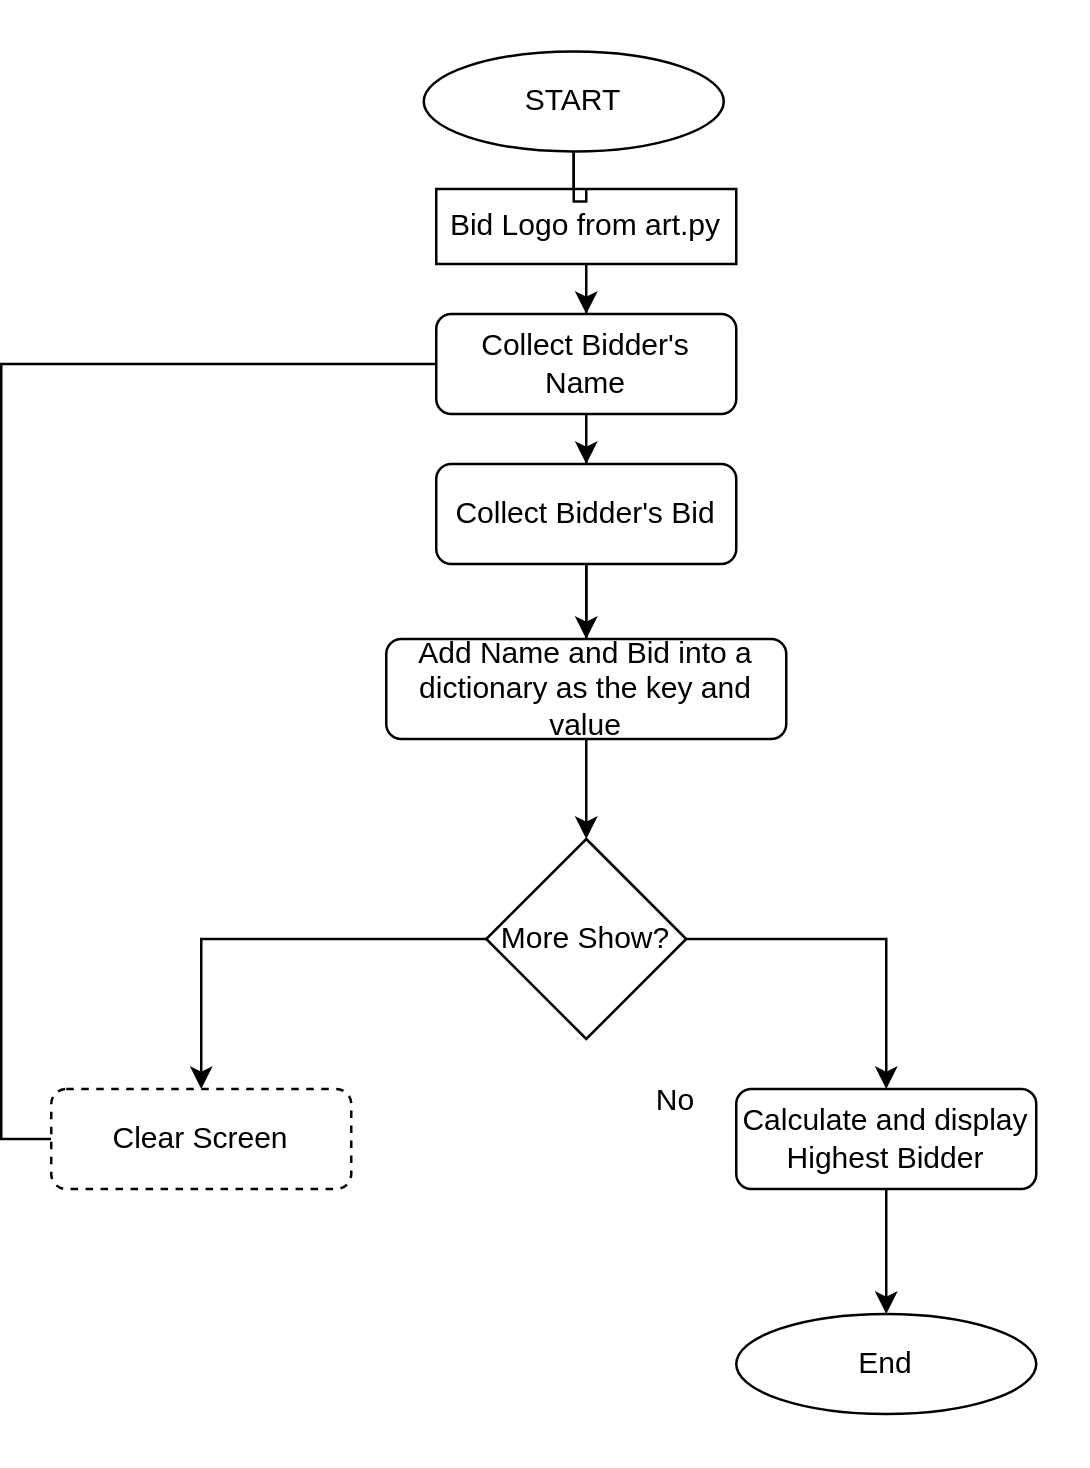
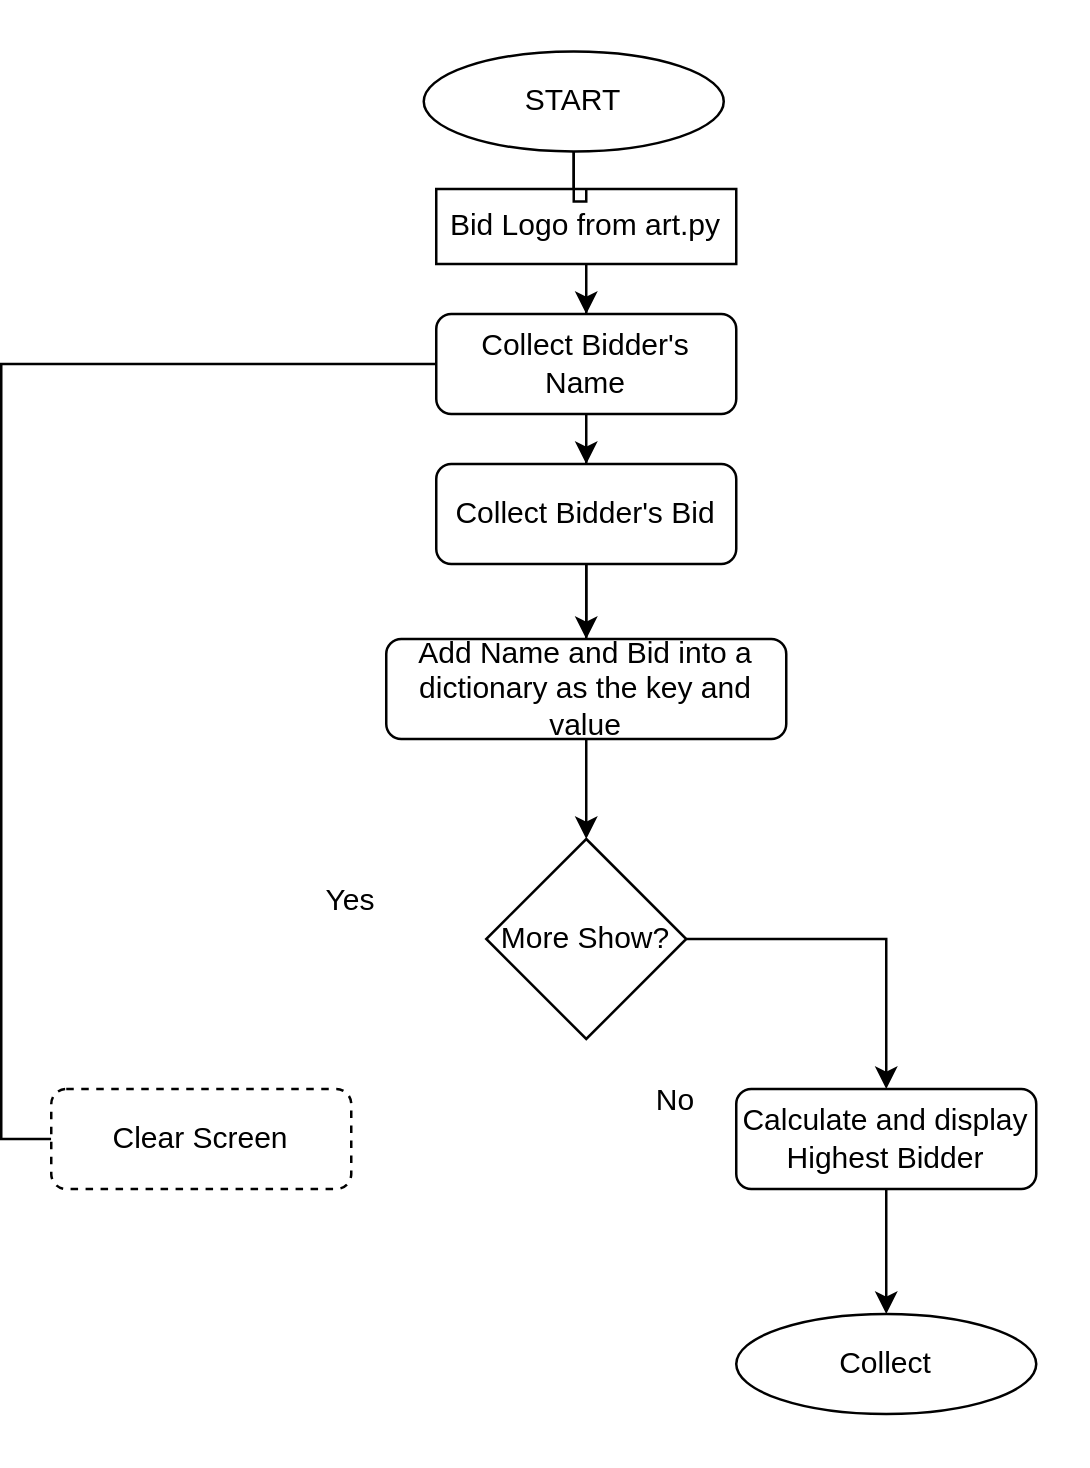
none -> (351, 901)
(277, 939) -> none
(886, 1364) -> (886, 1364)
